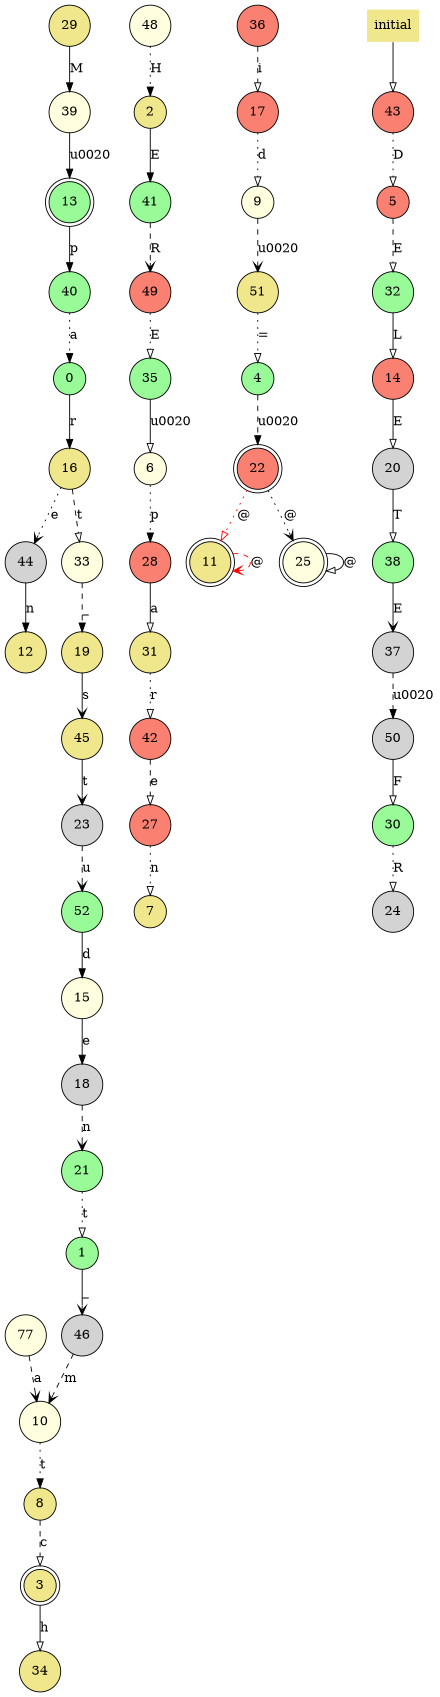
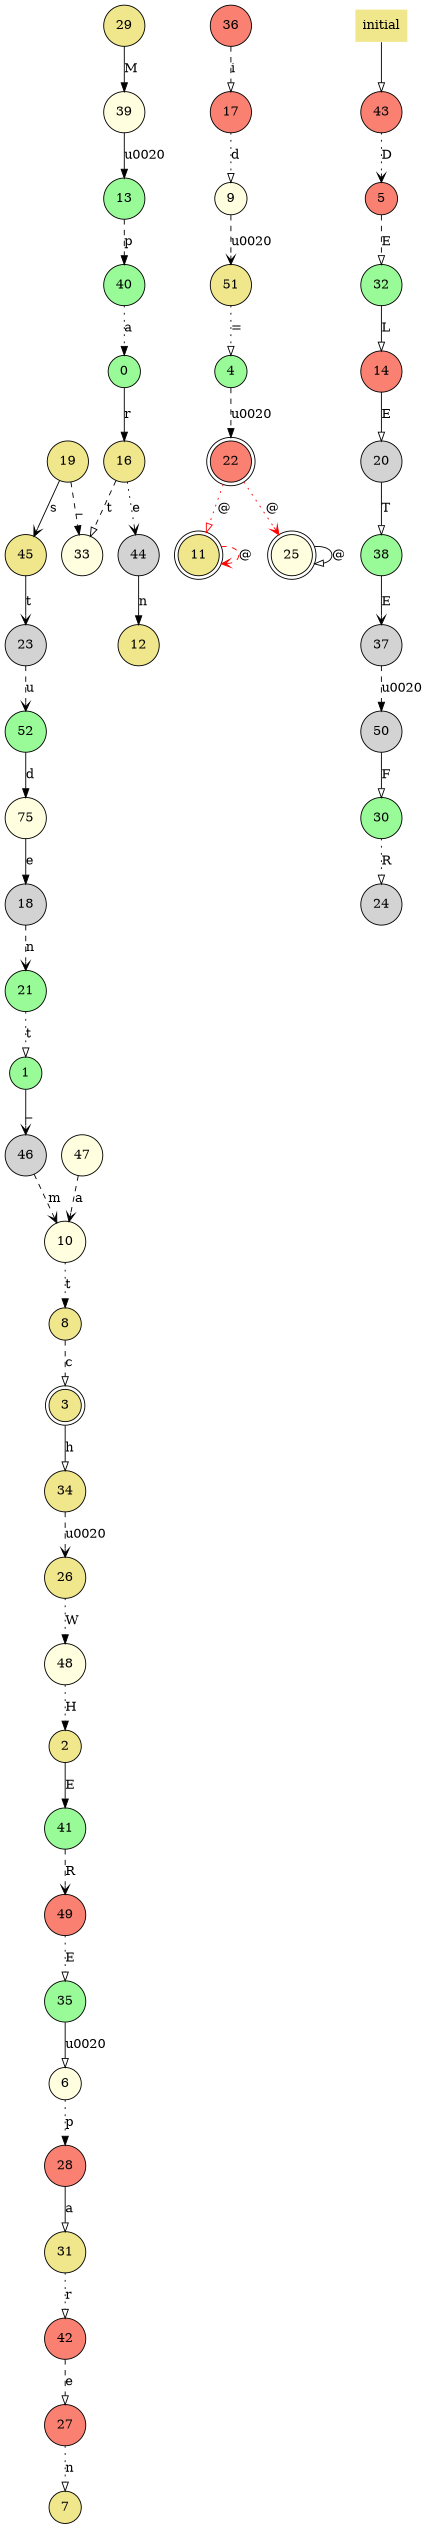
(393, 155) -> (381, 153)
(70, 202) -> (124, 199)
(70, 244) -> (124, 237)
(279, 511) -> (259, 505)
(82, 603) -> (74, 504)
(82, 998) -> (26, 818)
(26, 1335) -> (82, 1155)
none -> (65, 1578)
